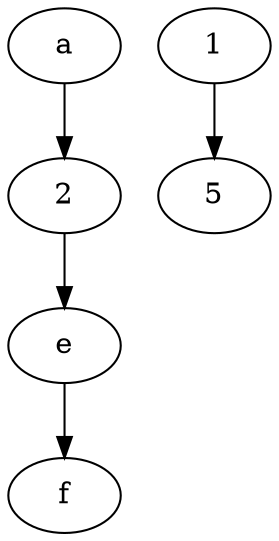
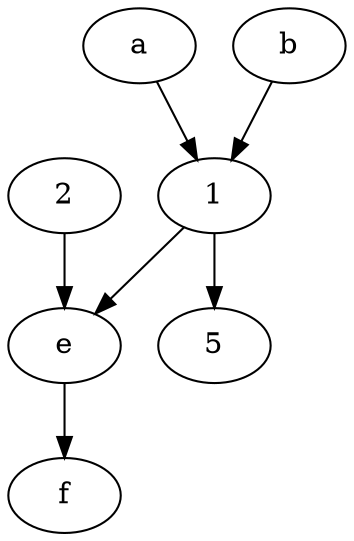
none -> (289, 46)
(65, 111) -> (172, 111)
none -> (147, 263)
